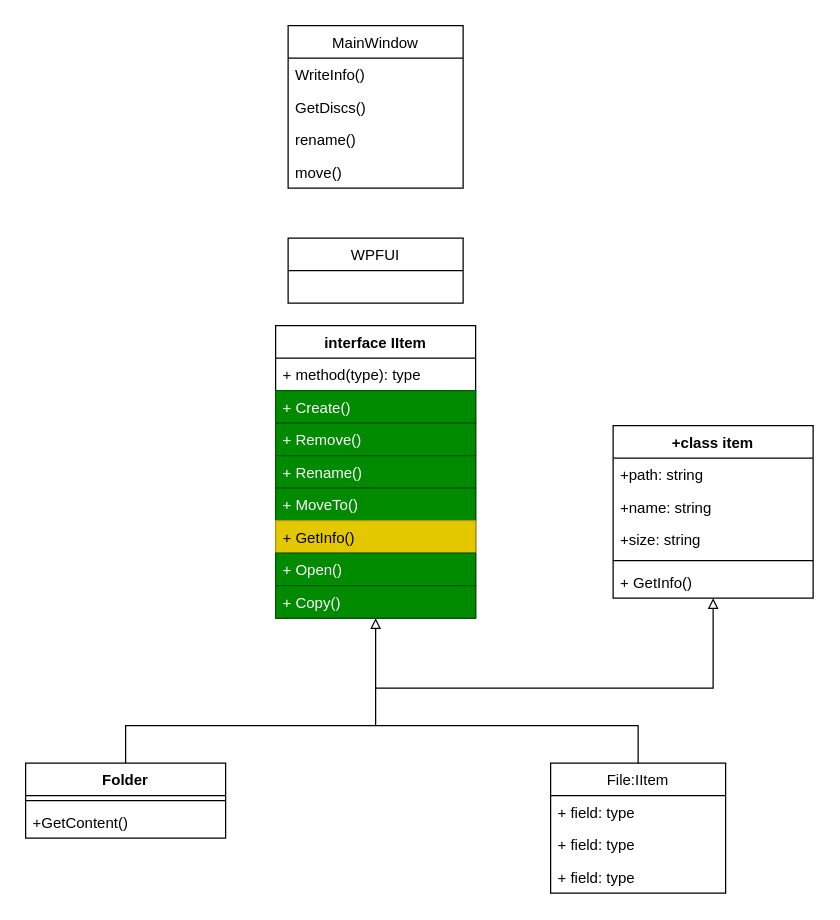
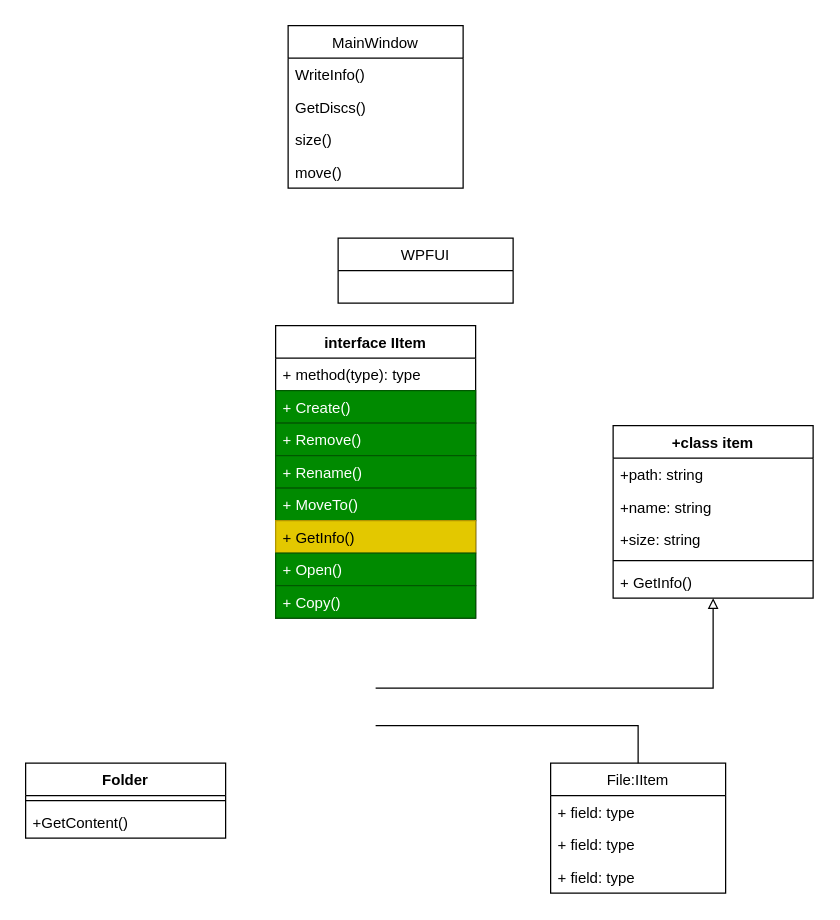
(329, 140) -> (318, 140)
(376, 271) -> (426, 271)
(281, 726) -> none
